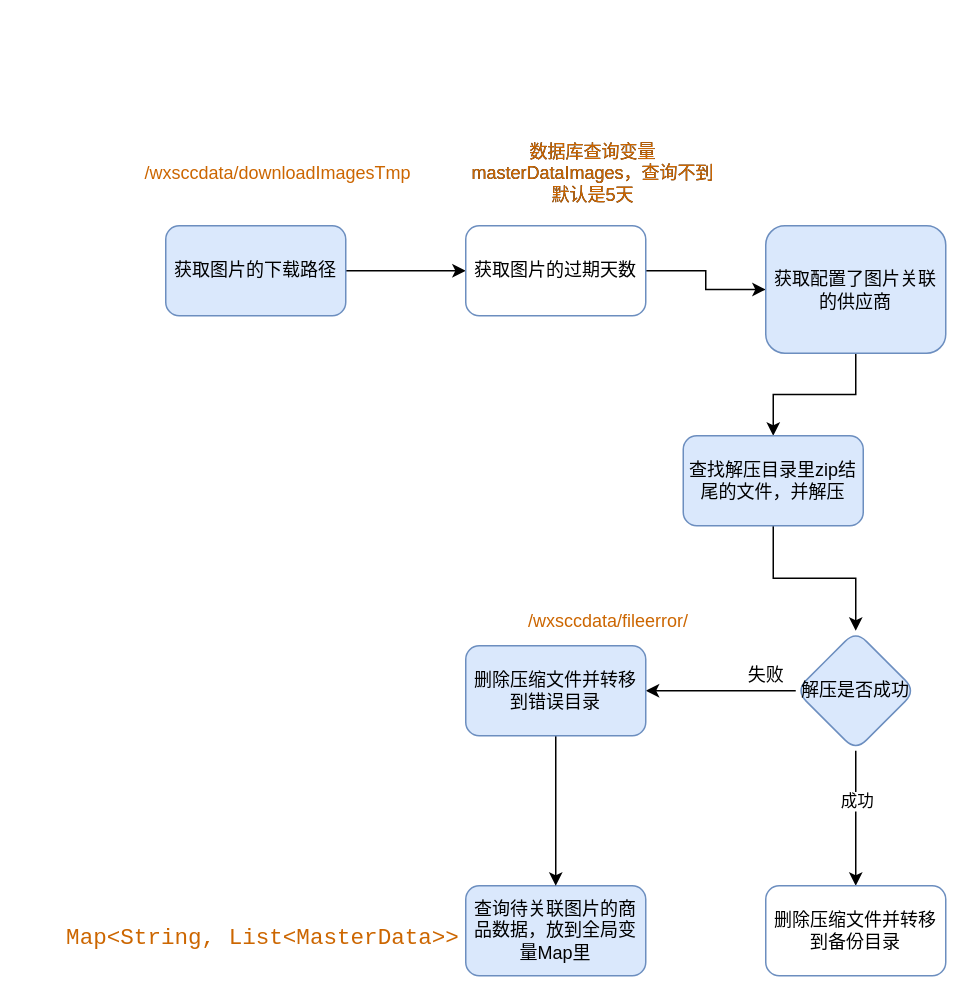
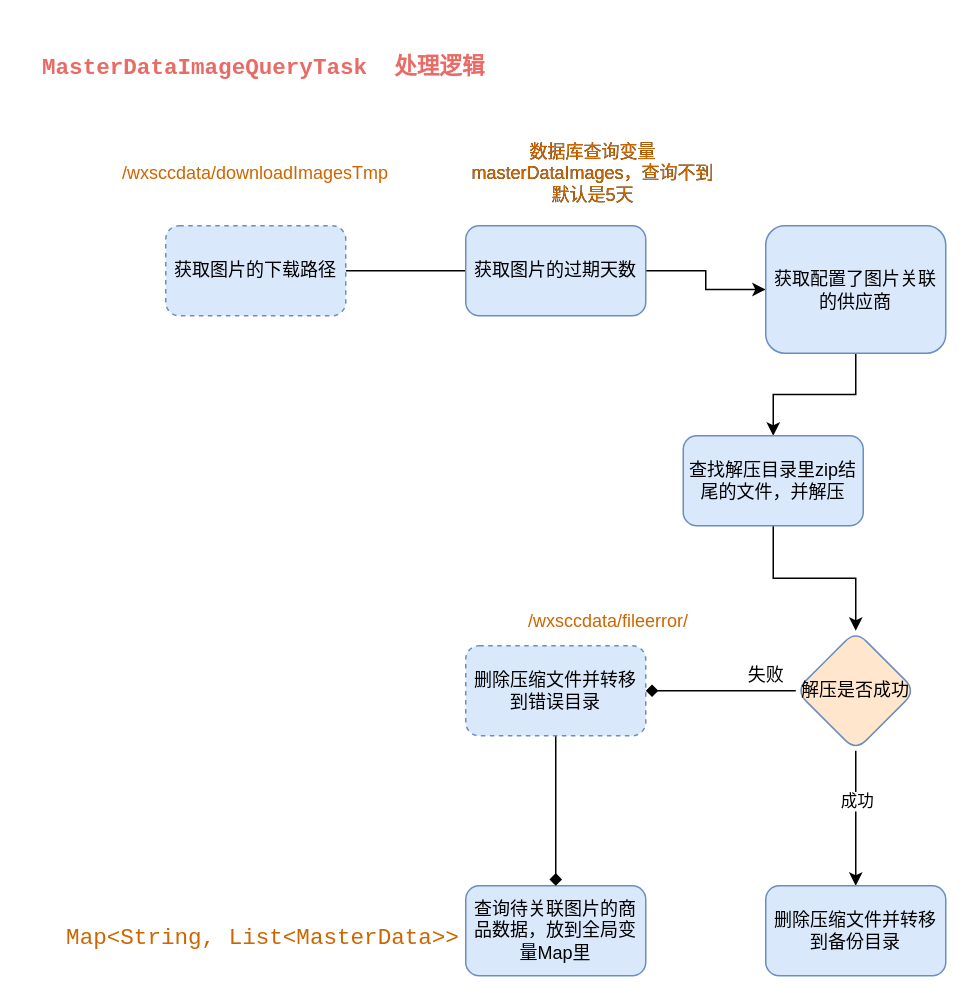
none -> (263, 68)
(278, 173) -> (256, 173)
(256, 271) -> (256, 271)
(454, 271) -> (458, 271)
(556, 271) -> (556, 271)
(556, 691) -> (556, 691)
(657, 691) -> (658, 691)
(856, 691) -> (856, 691)
(556, 874) -> (556, 873)
(856, 931) -> (856, 931)
